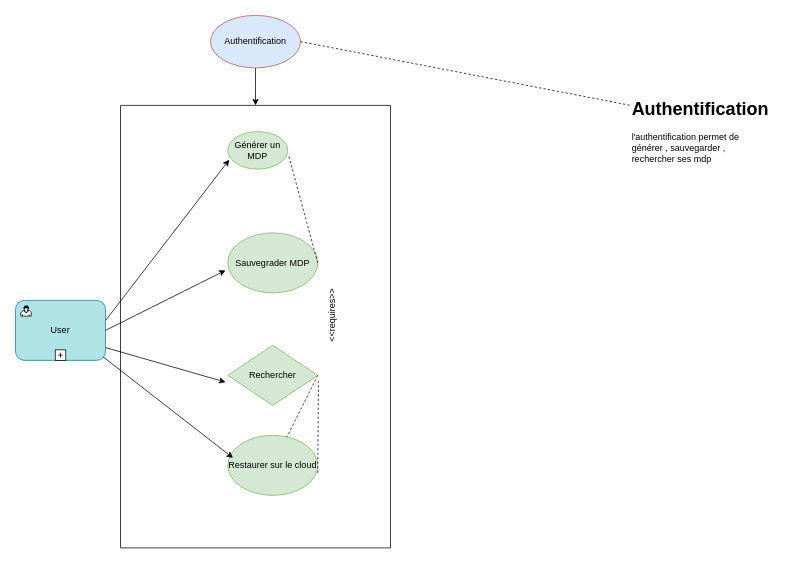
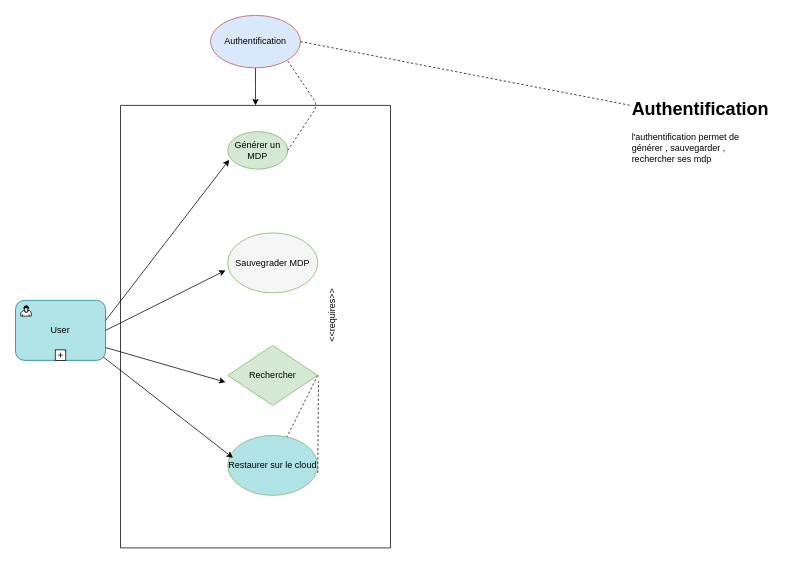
none -> (315, 107)
(303, 209) -> none
(273, 263) -> (273, 263)
(273, 465) -> (273, 465)
